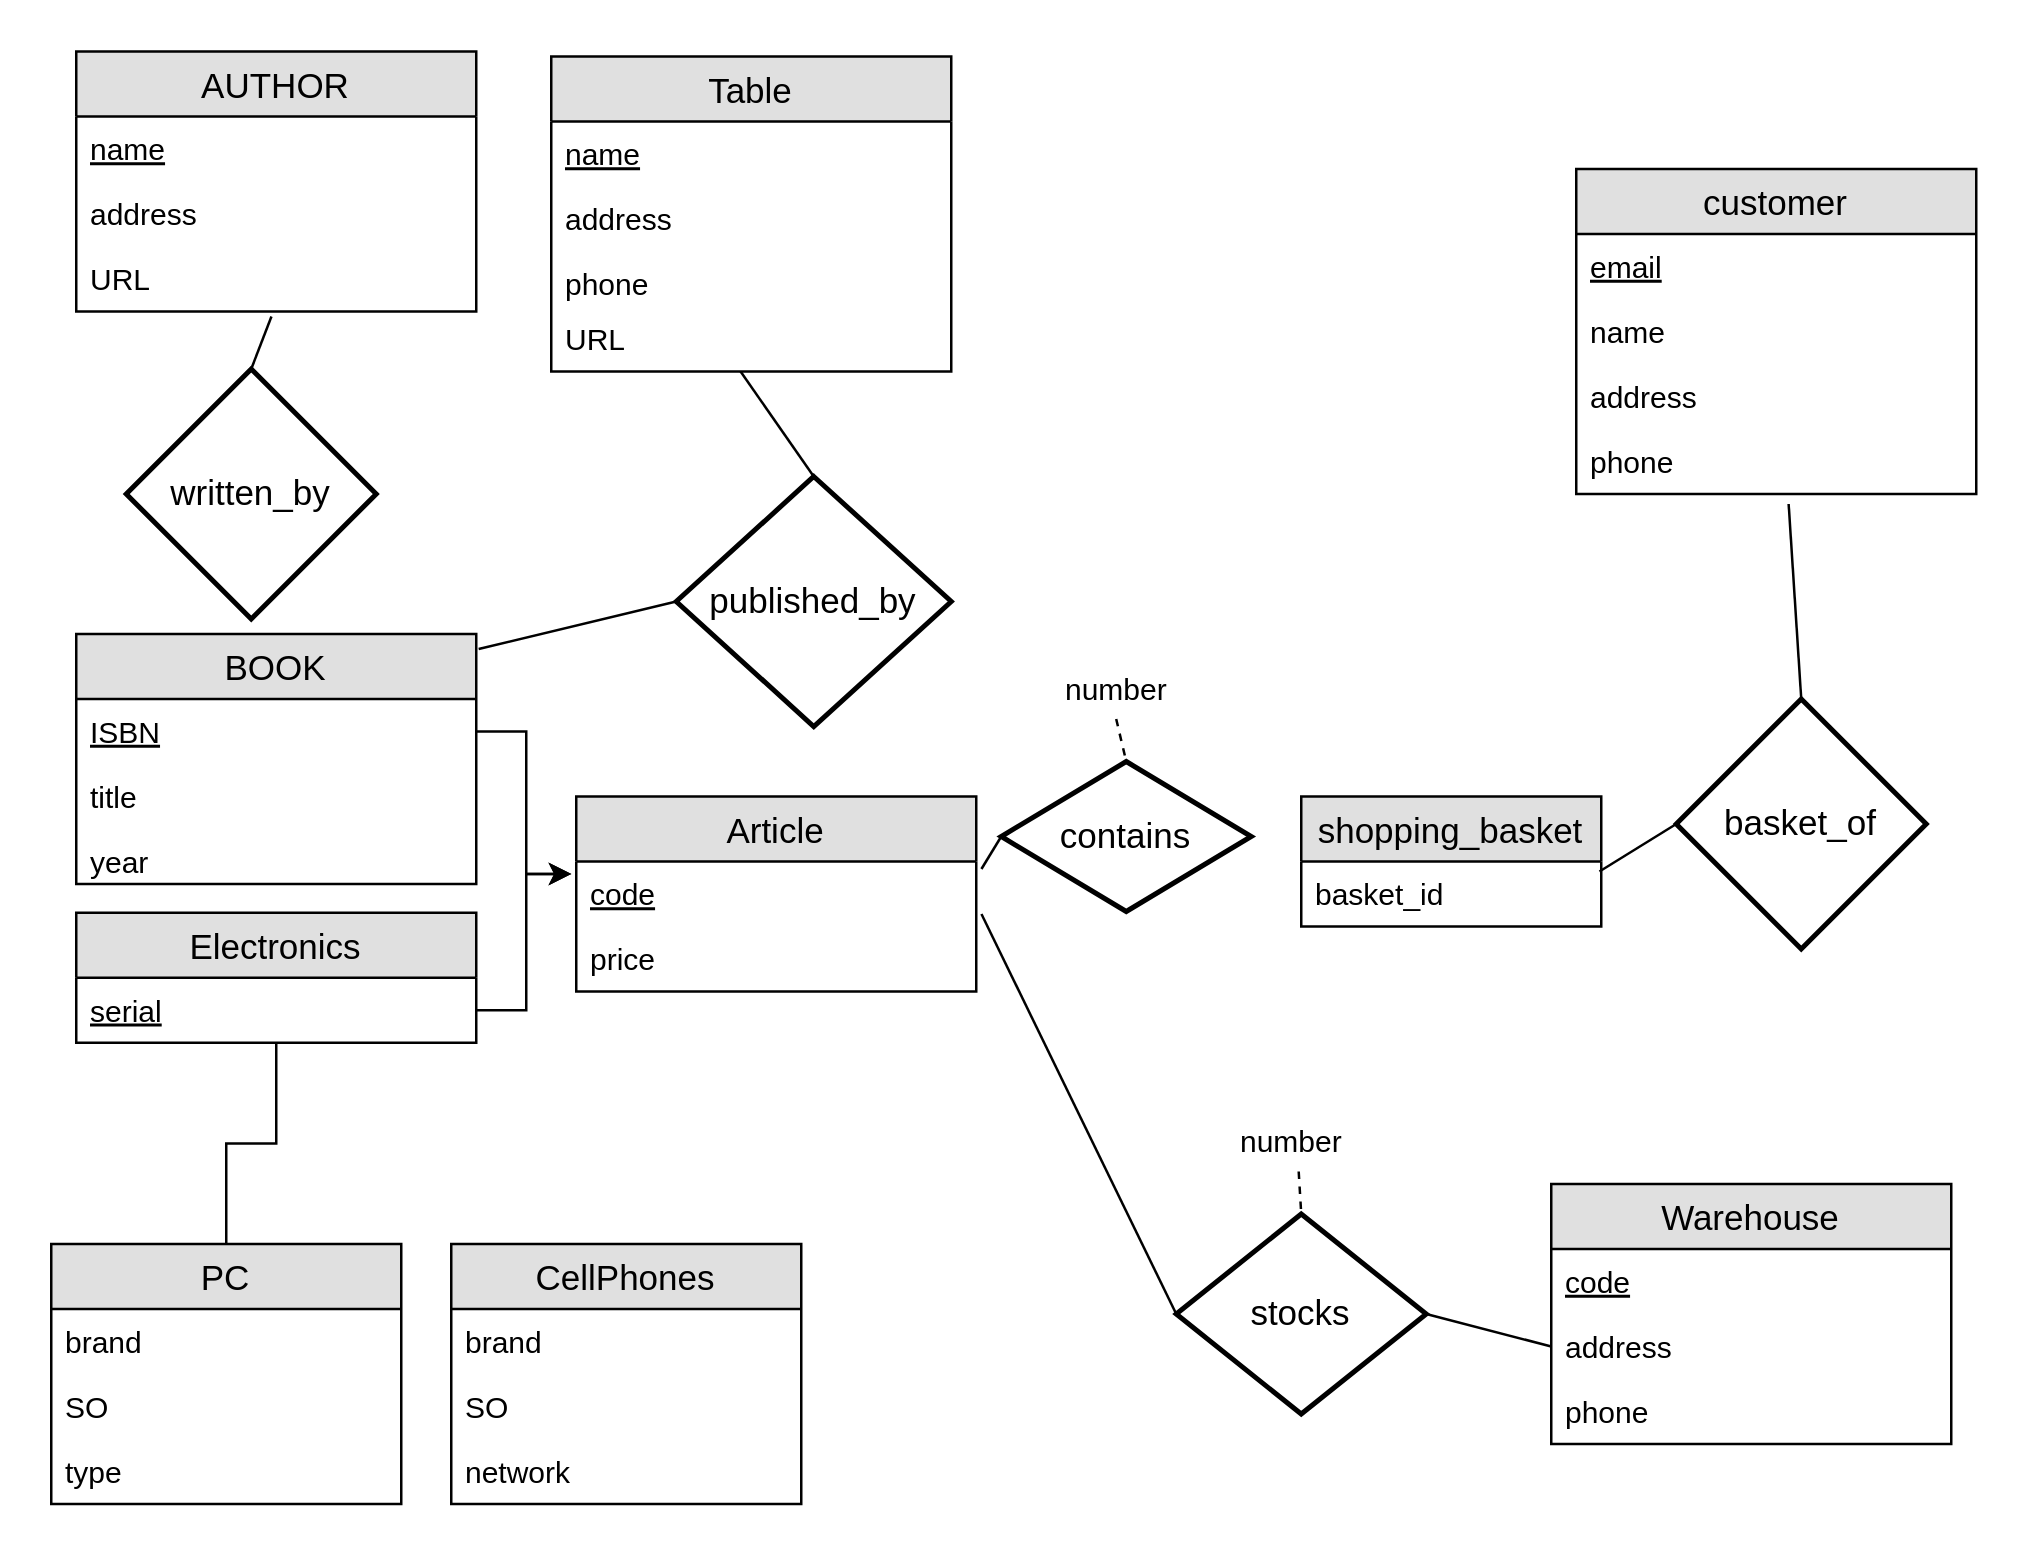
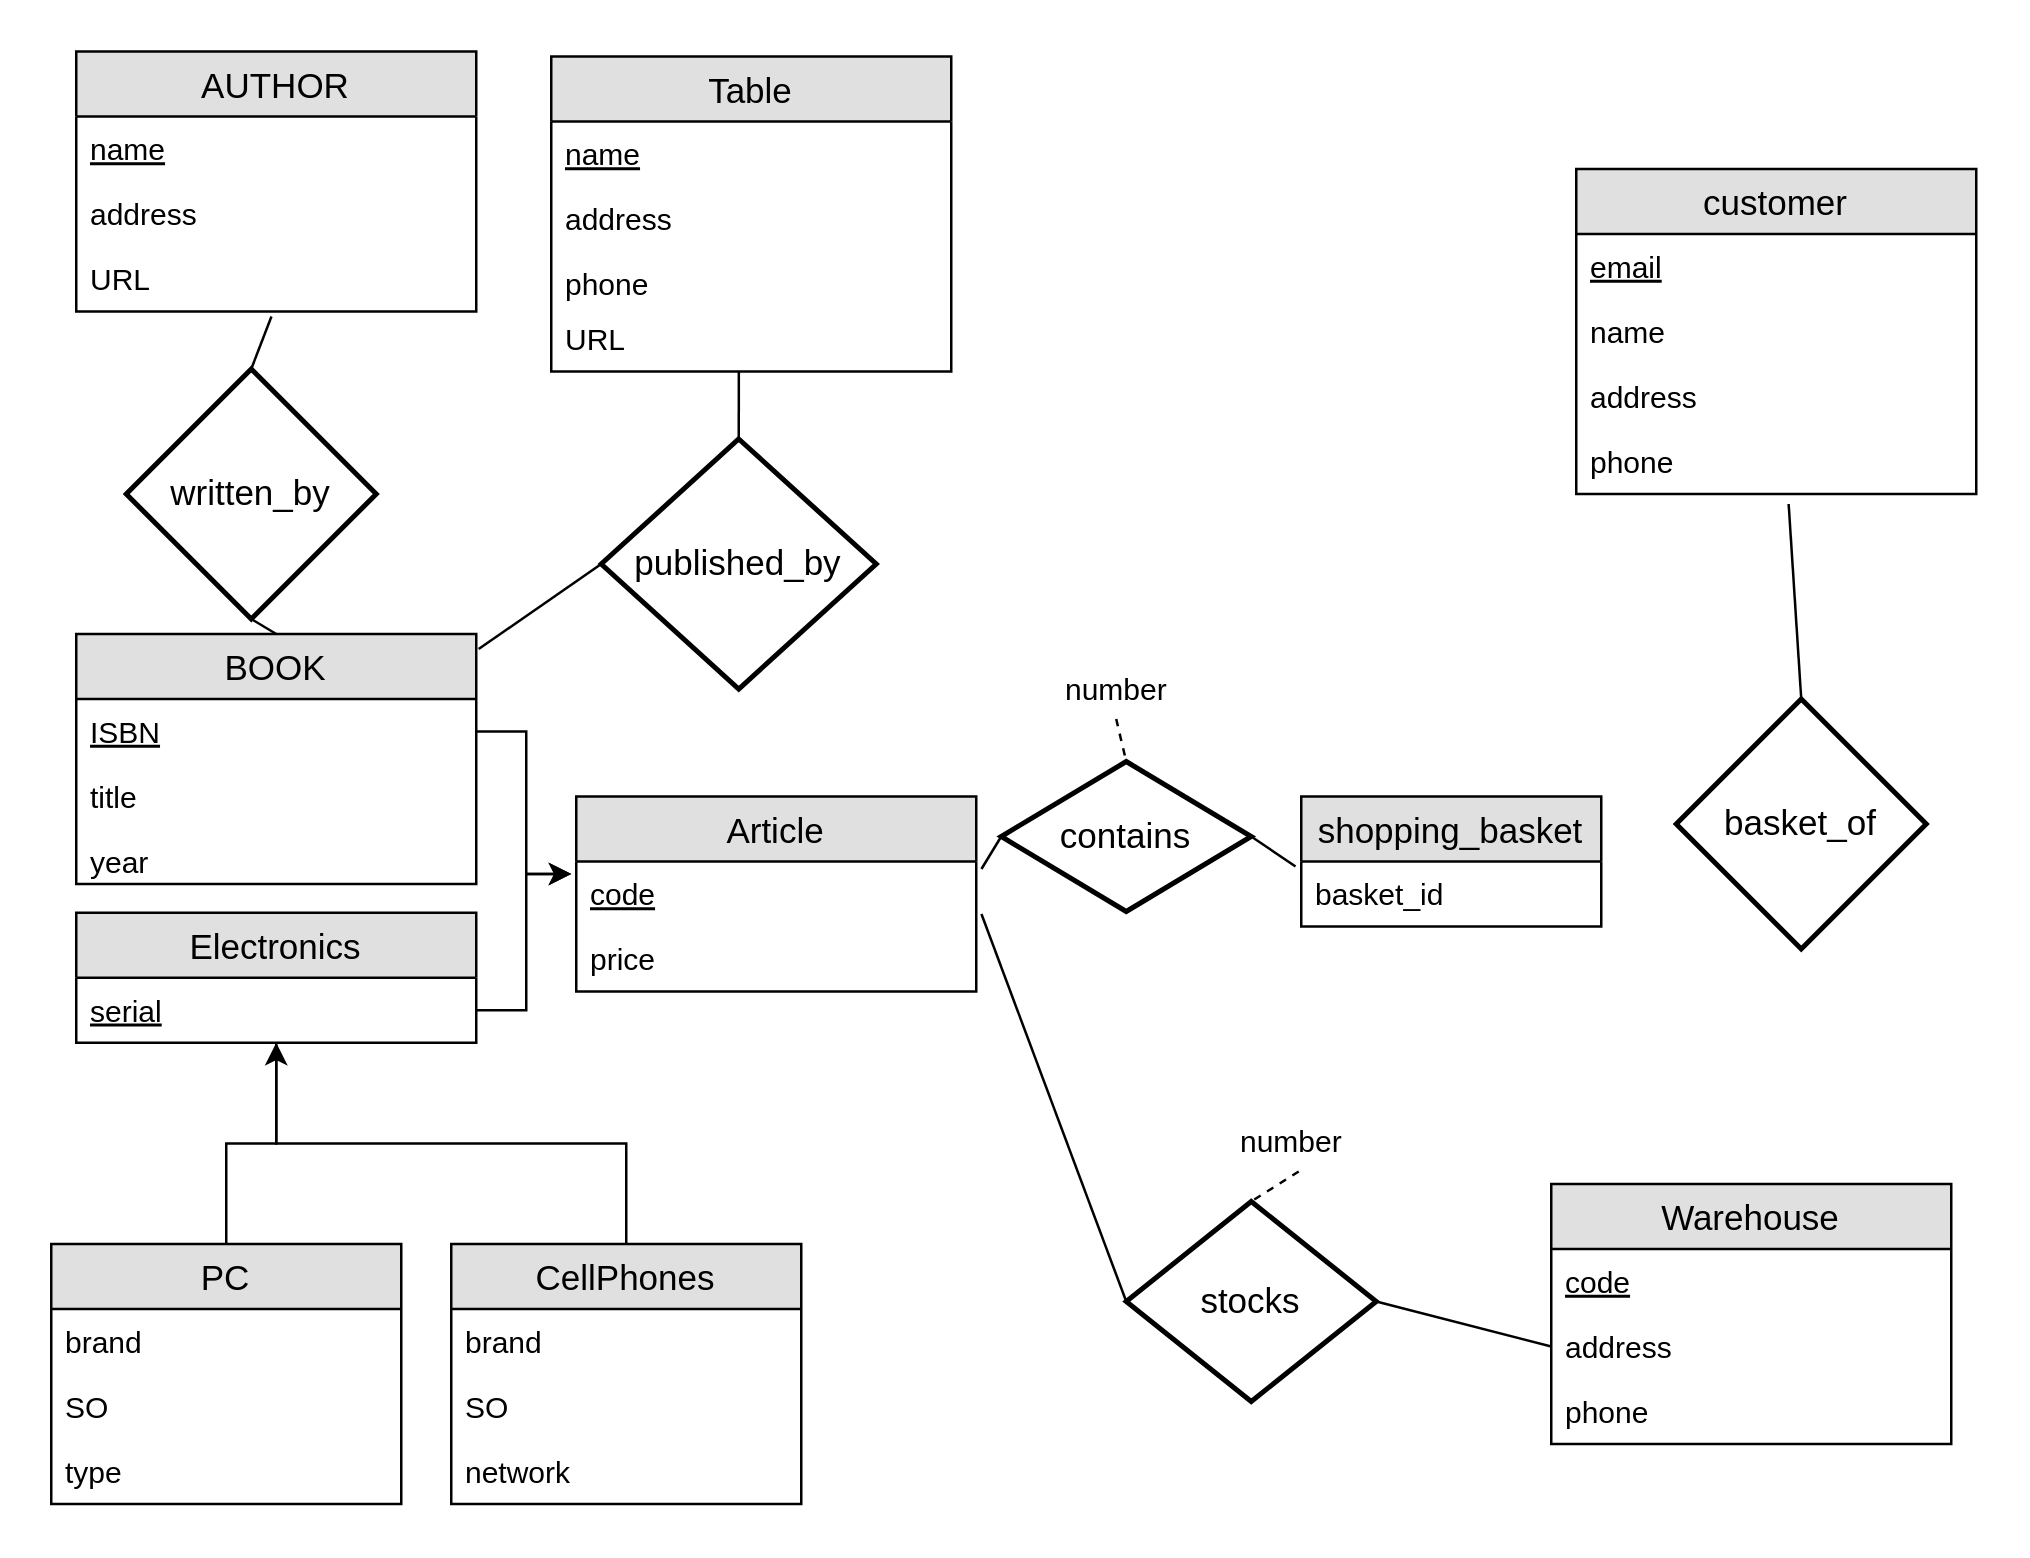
(814, 601) -> (739, 564)
none -> (263, 626)
(1638, 848) -> none
none -> (1274, 852)
none -> (503, 1143)
(1301, 1314) -> (1251, 1301)
